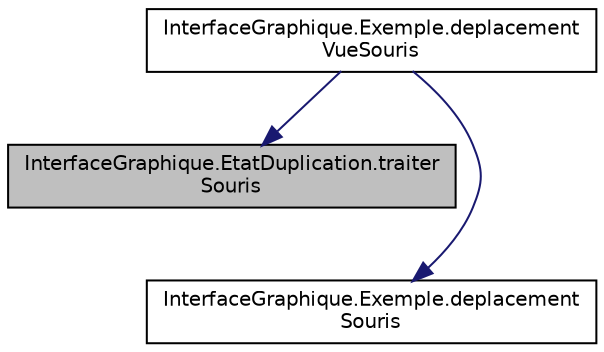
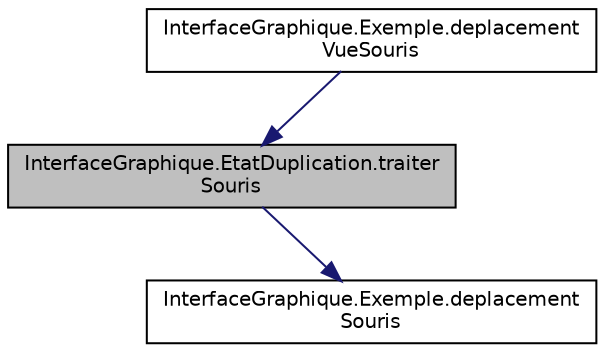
(480, 166) -> (294, 237)
